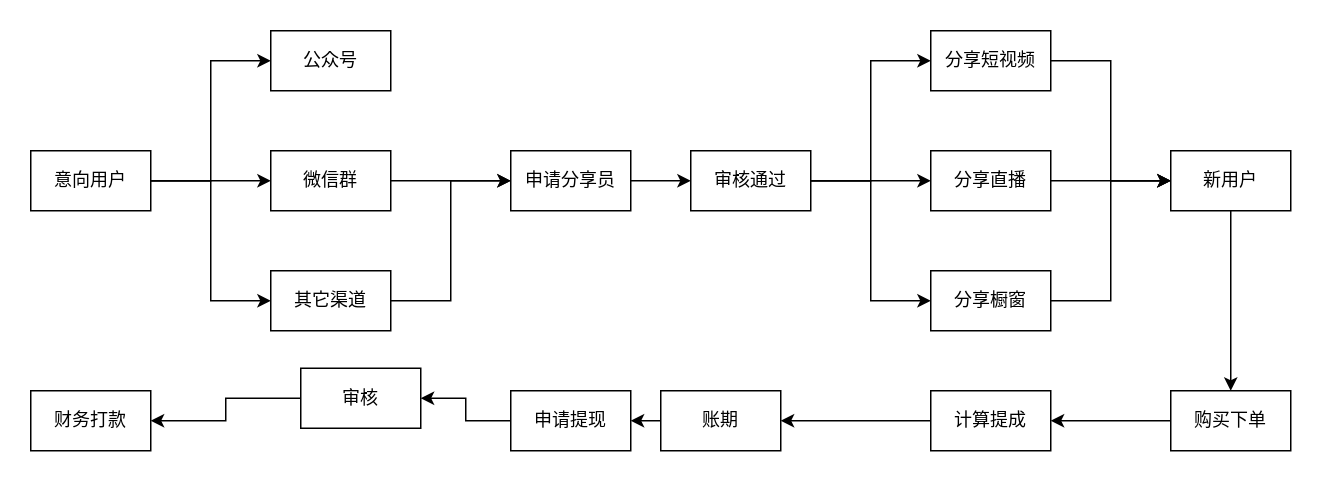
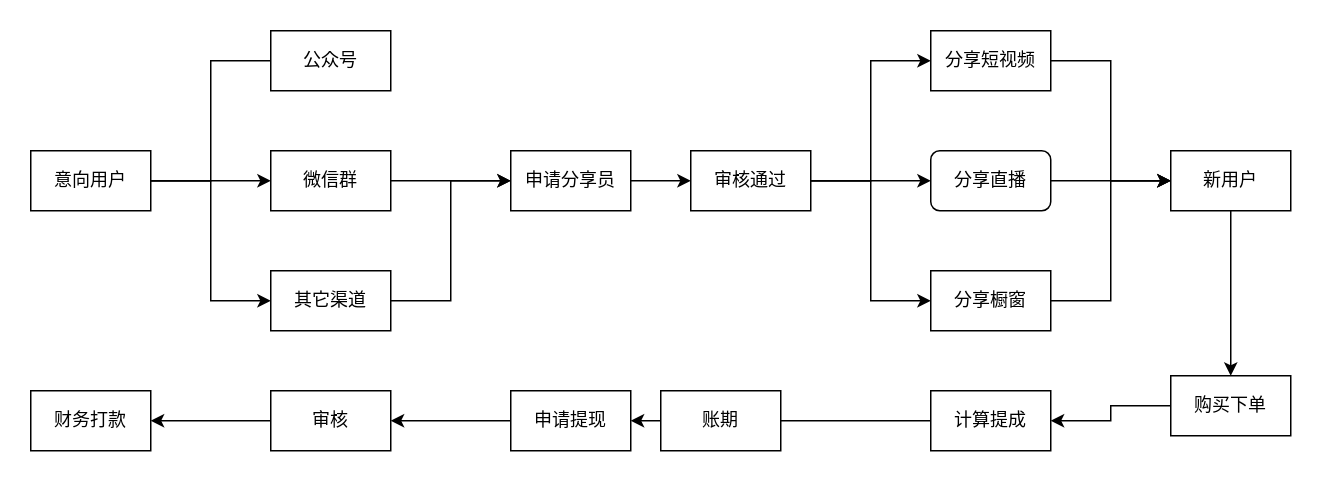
(259, 61) -> (263, 61)
(991, 181) -> (991, 181)
(361, 398) -> (331, 421)
(792, 421) -> (787, 421)
(1231, 421) -> (1231, 406)
